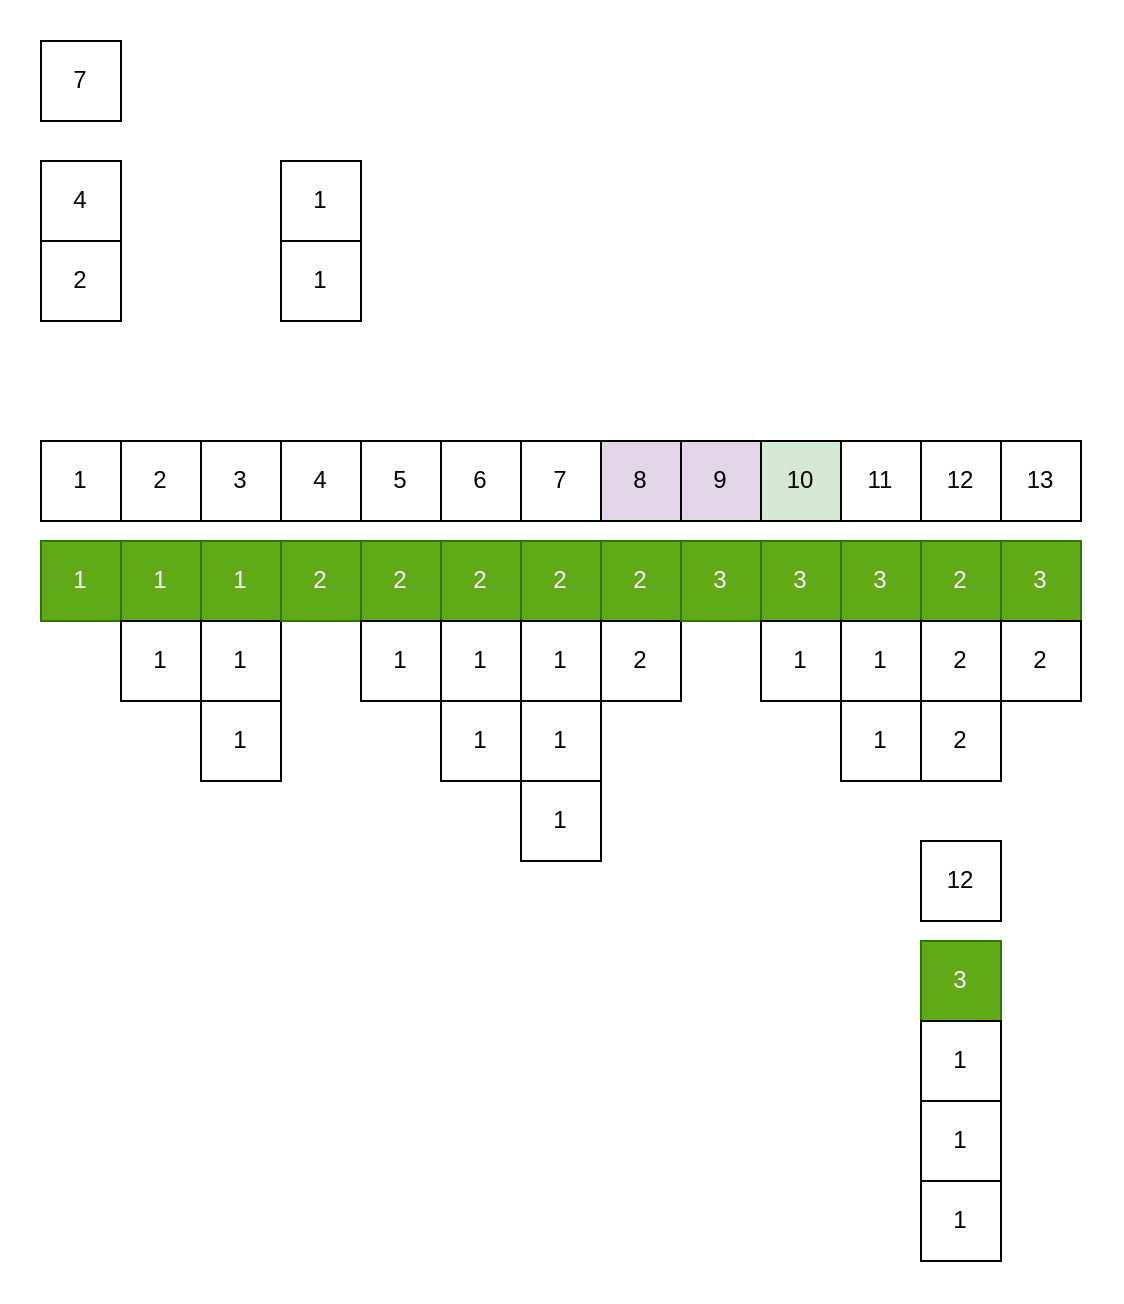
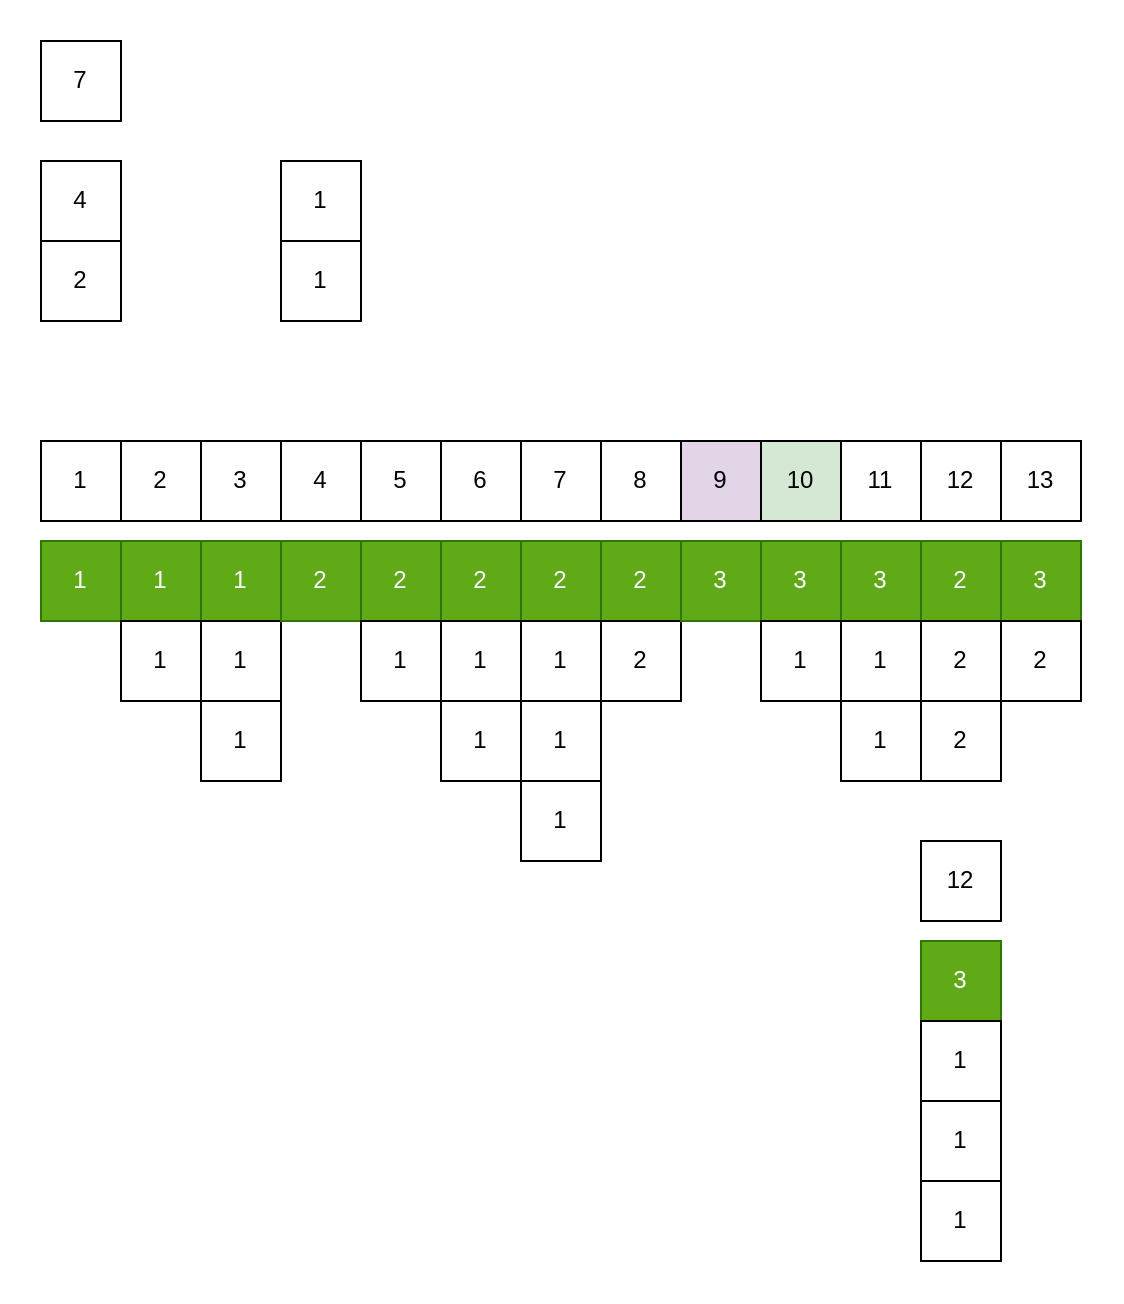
(641, 481) -> (641, 481)
